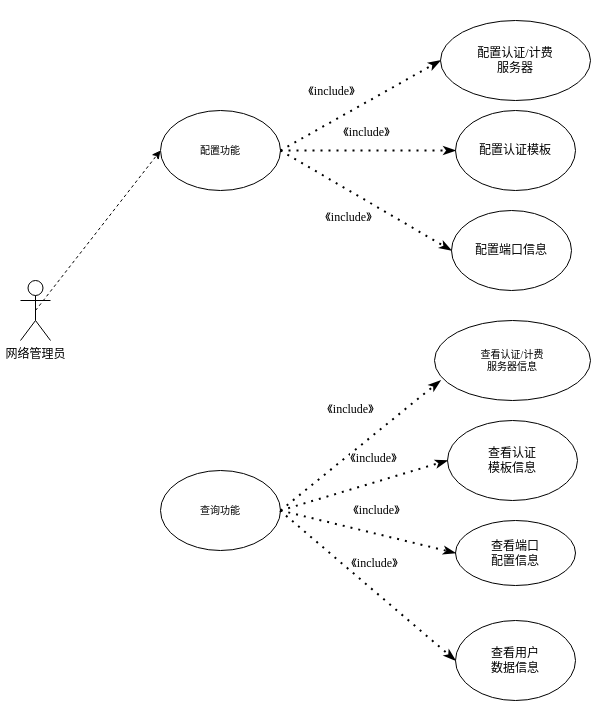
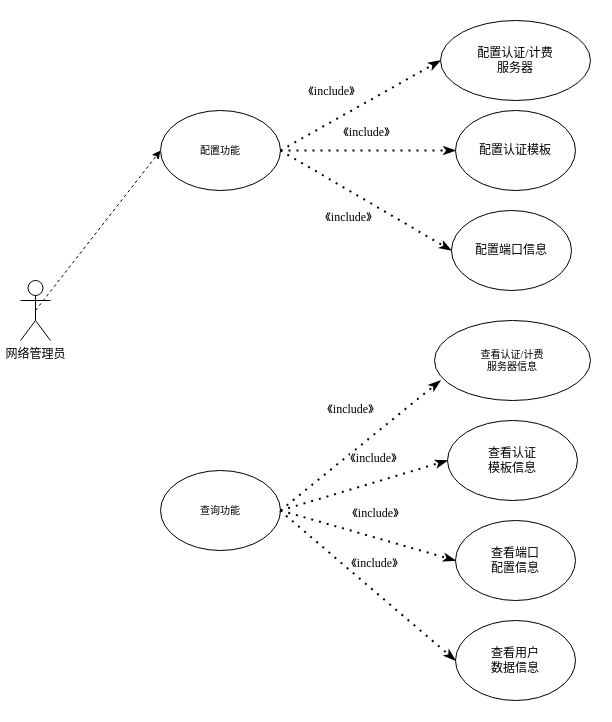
(516, 553) -> (516, 561)
